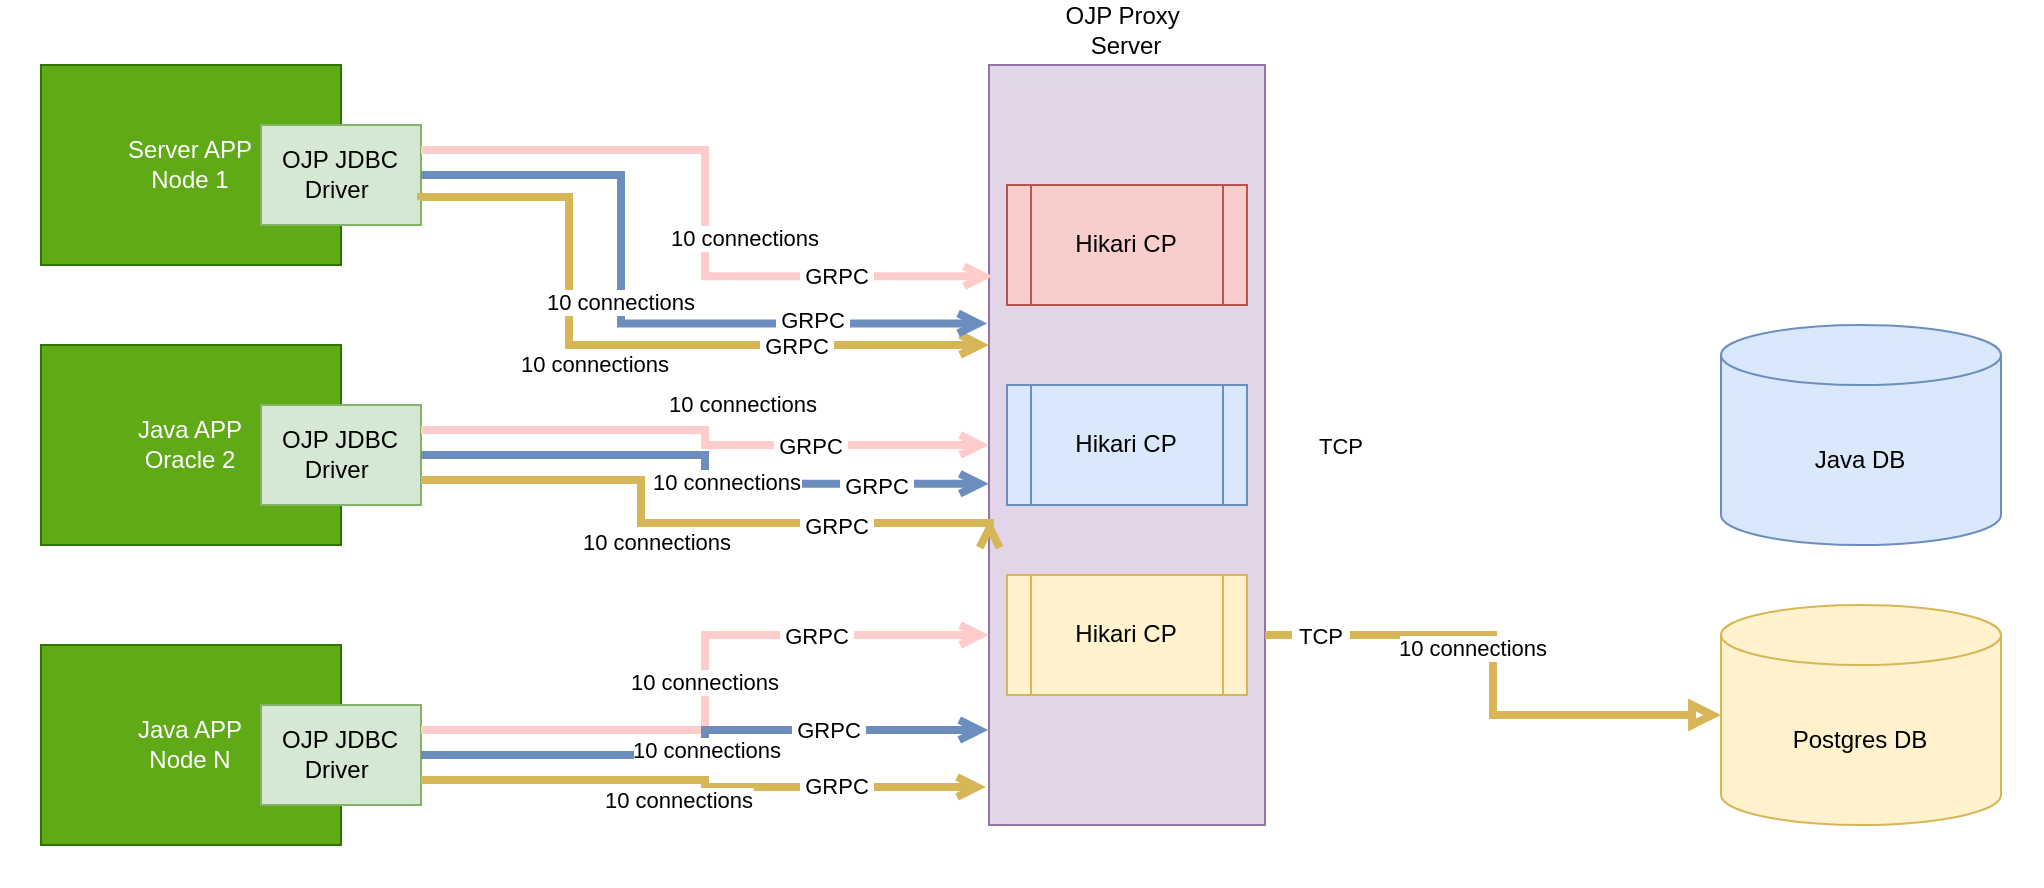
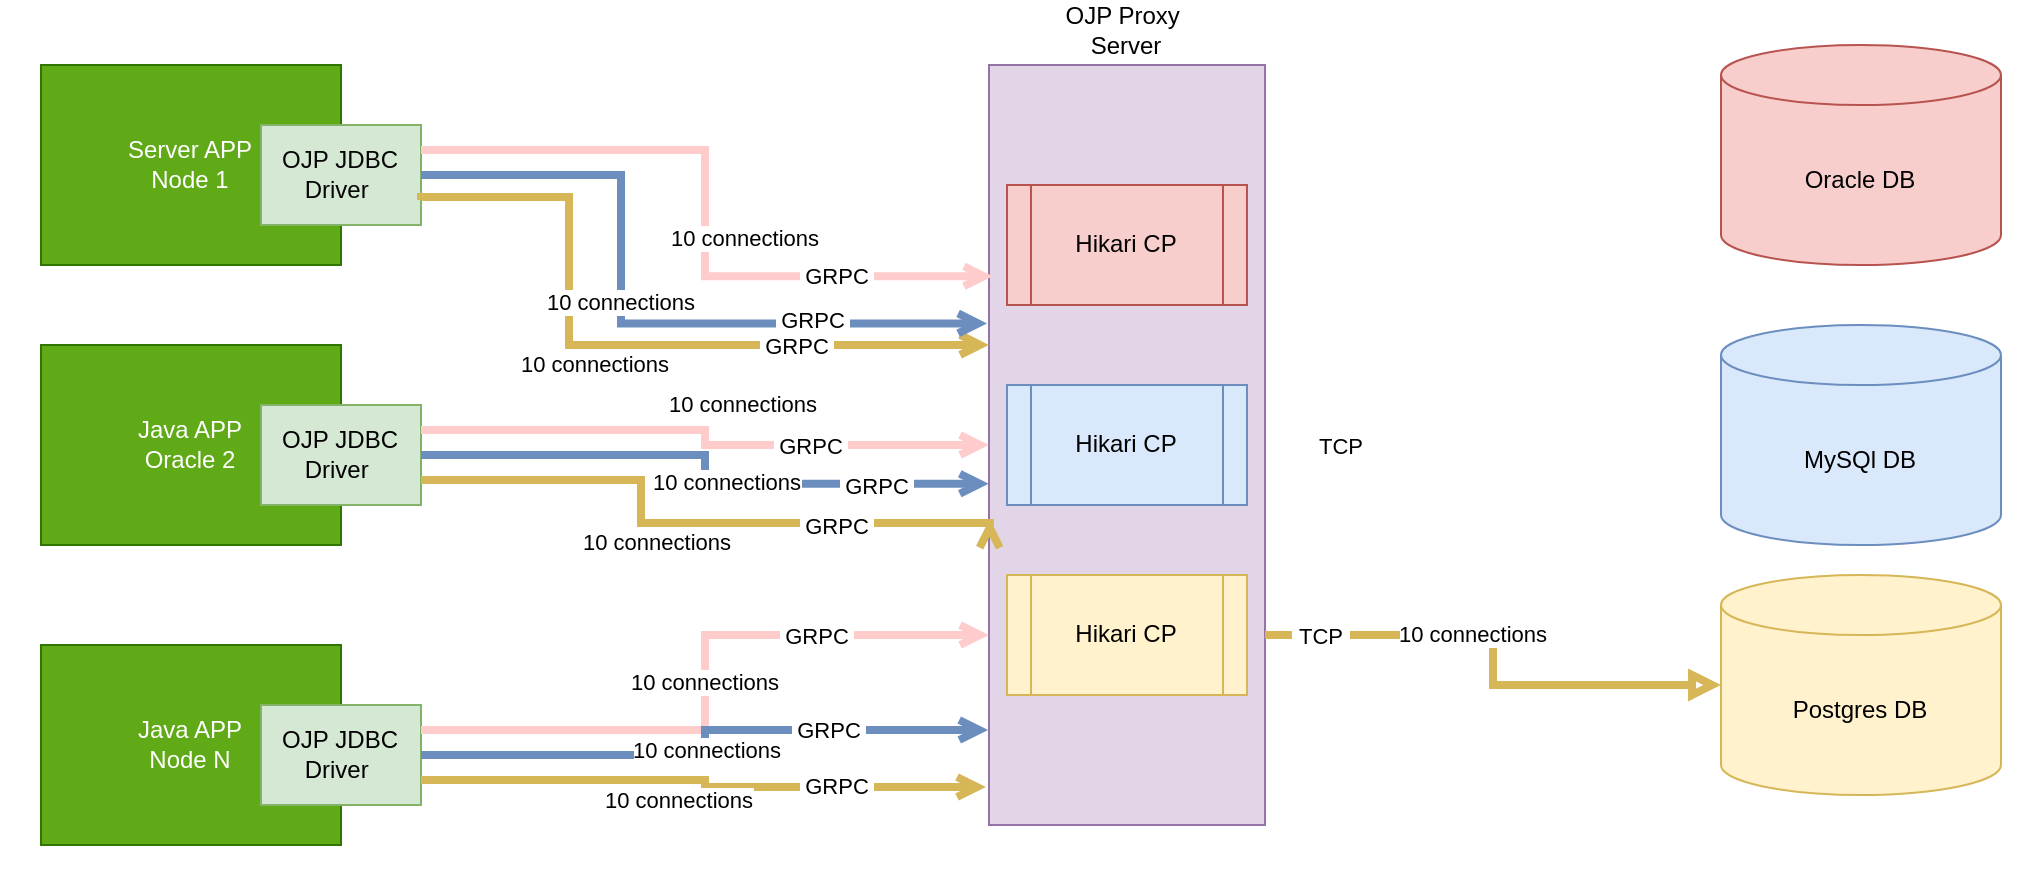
none -> (1861, 155)
(1861, 461) -> (1861, 461)
(1861, 715) -> (1861, 685)
